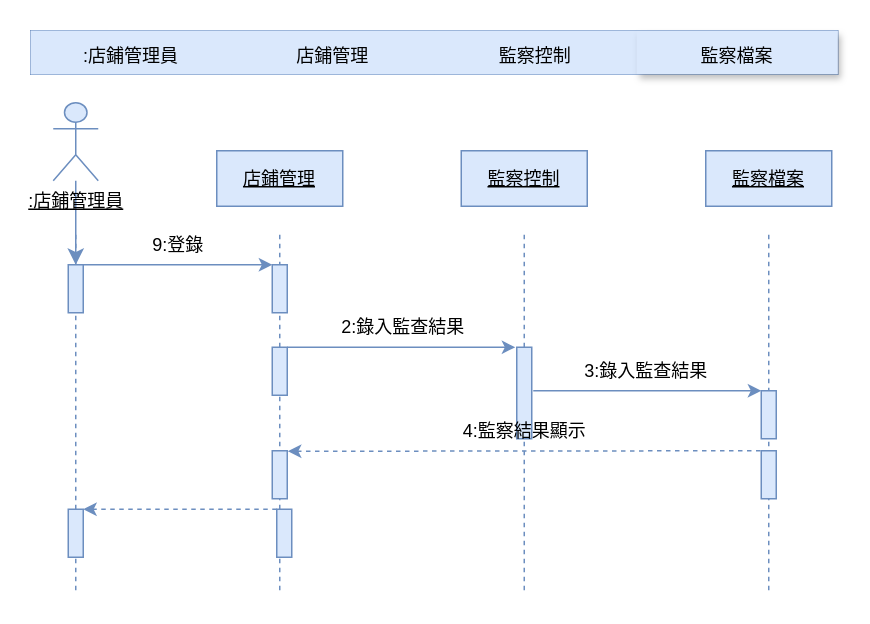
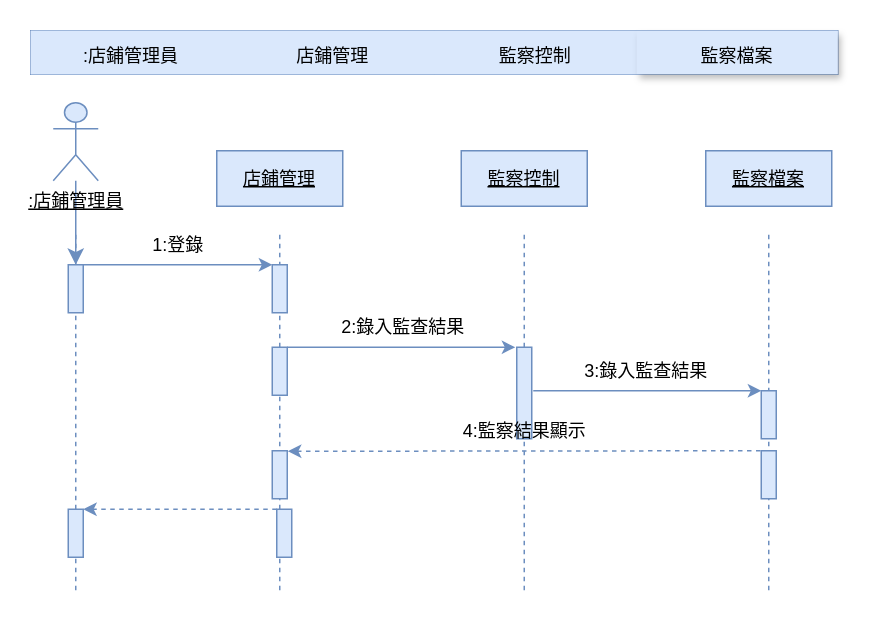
(179, 245) -> (179, 245)
